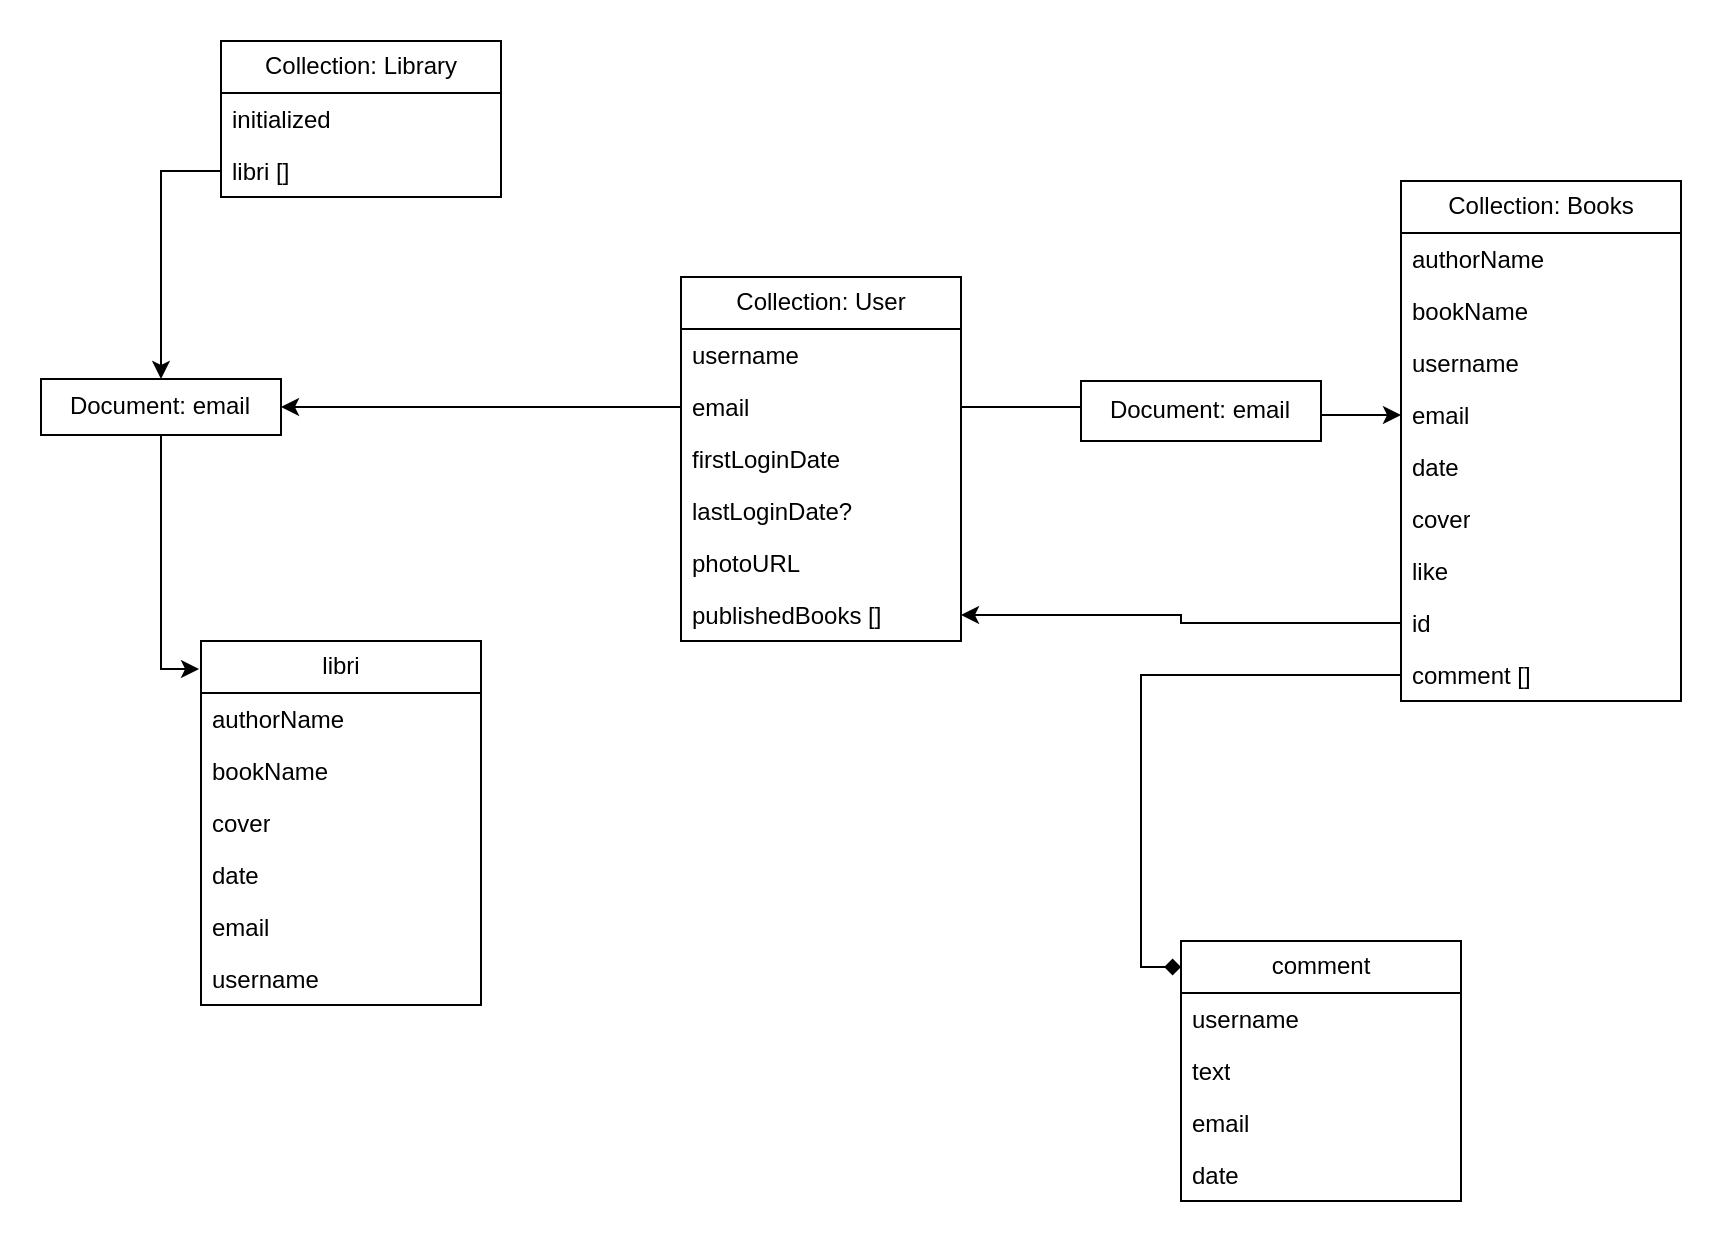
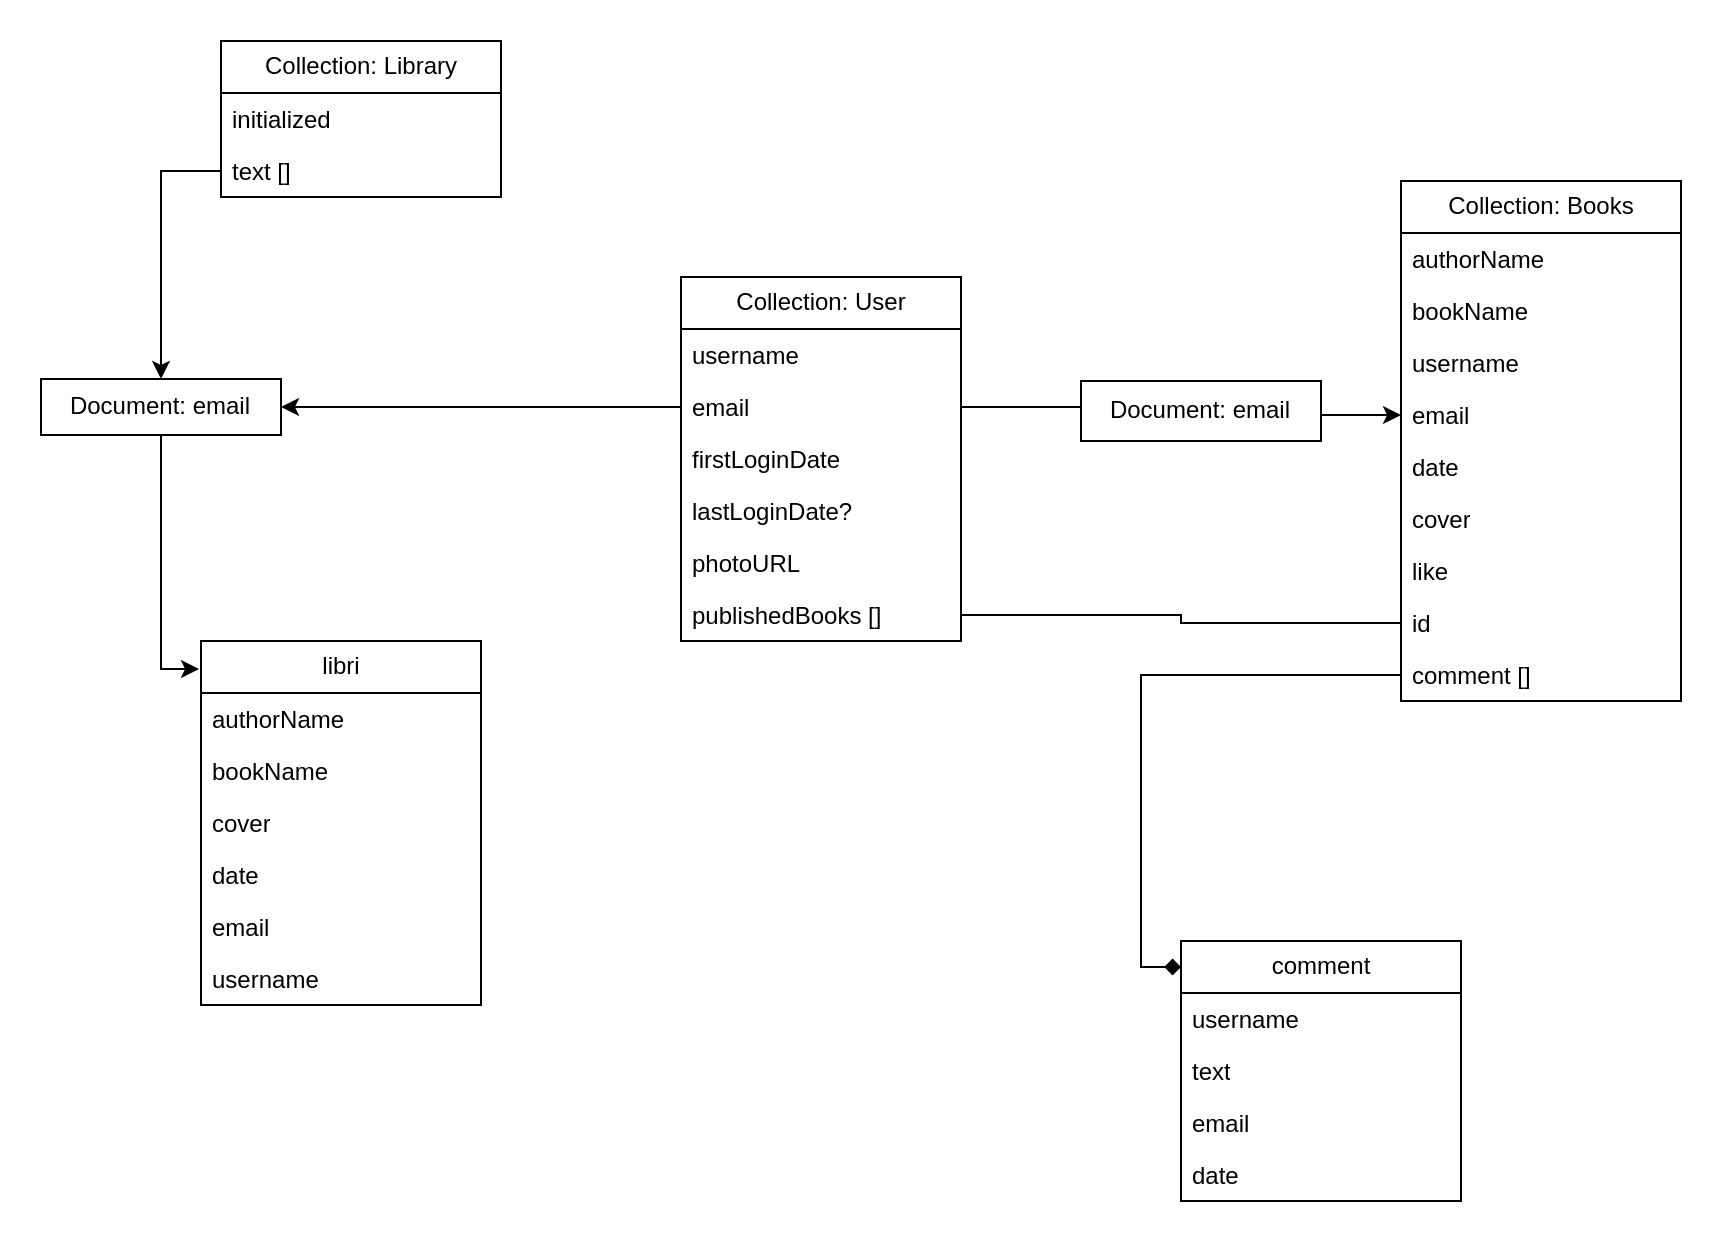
(274, 173) -> (277, 173)
(976, 615) -> (970, 615)
